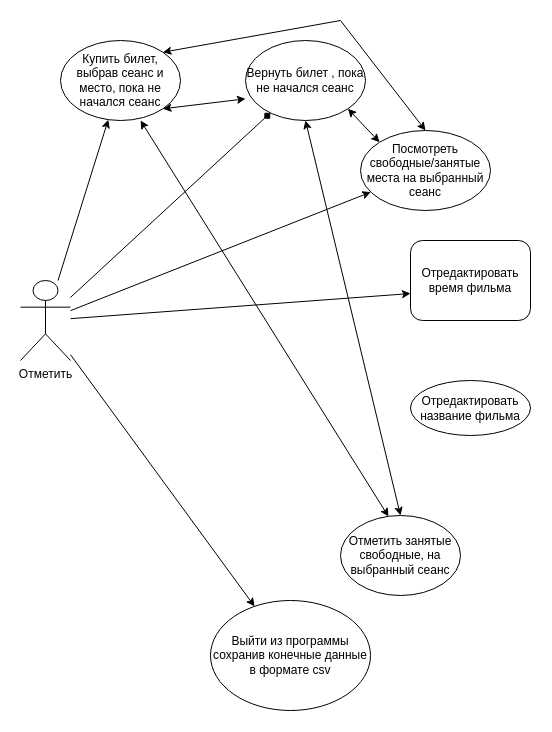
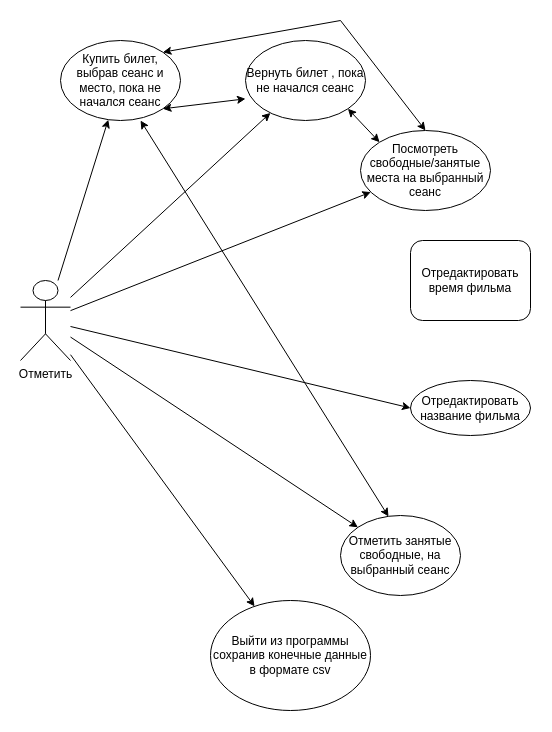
(264, 119) -> (265, 118)
(237, 306) -> none
(353, 318) -> none
none -> (237, 366)
none -> (212, 430)
